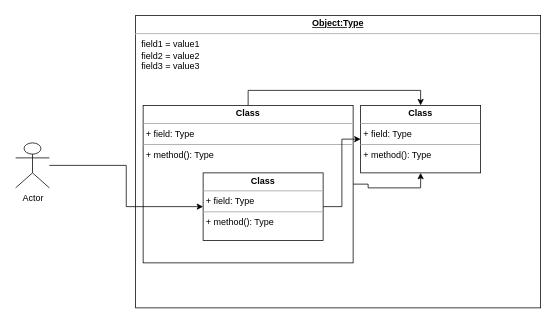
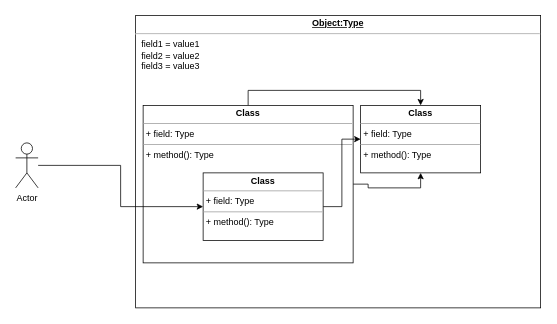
(32, 165) -> (27, 165)
